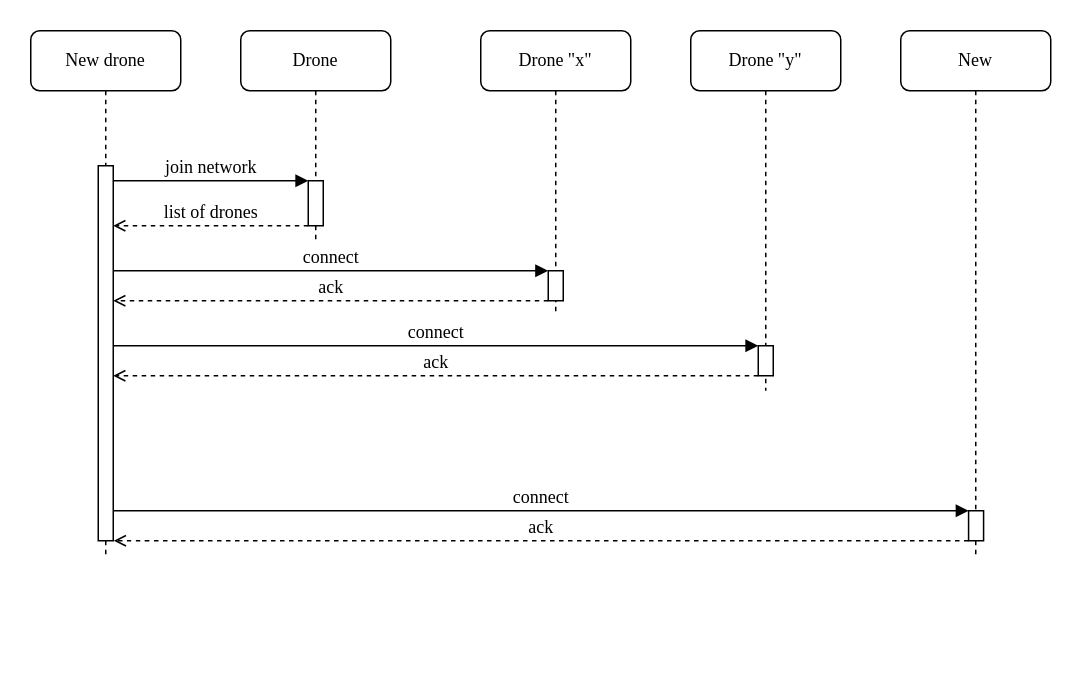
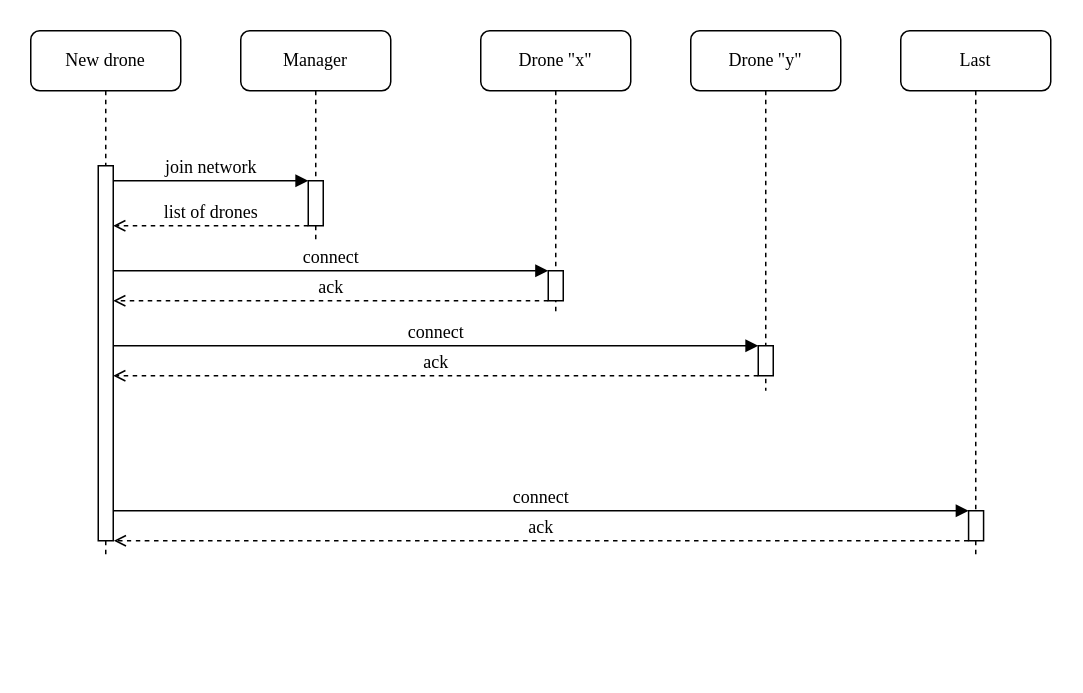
(316, 61) -> (316, 61)
(976, 61) -> (976, 61)
